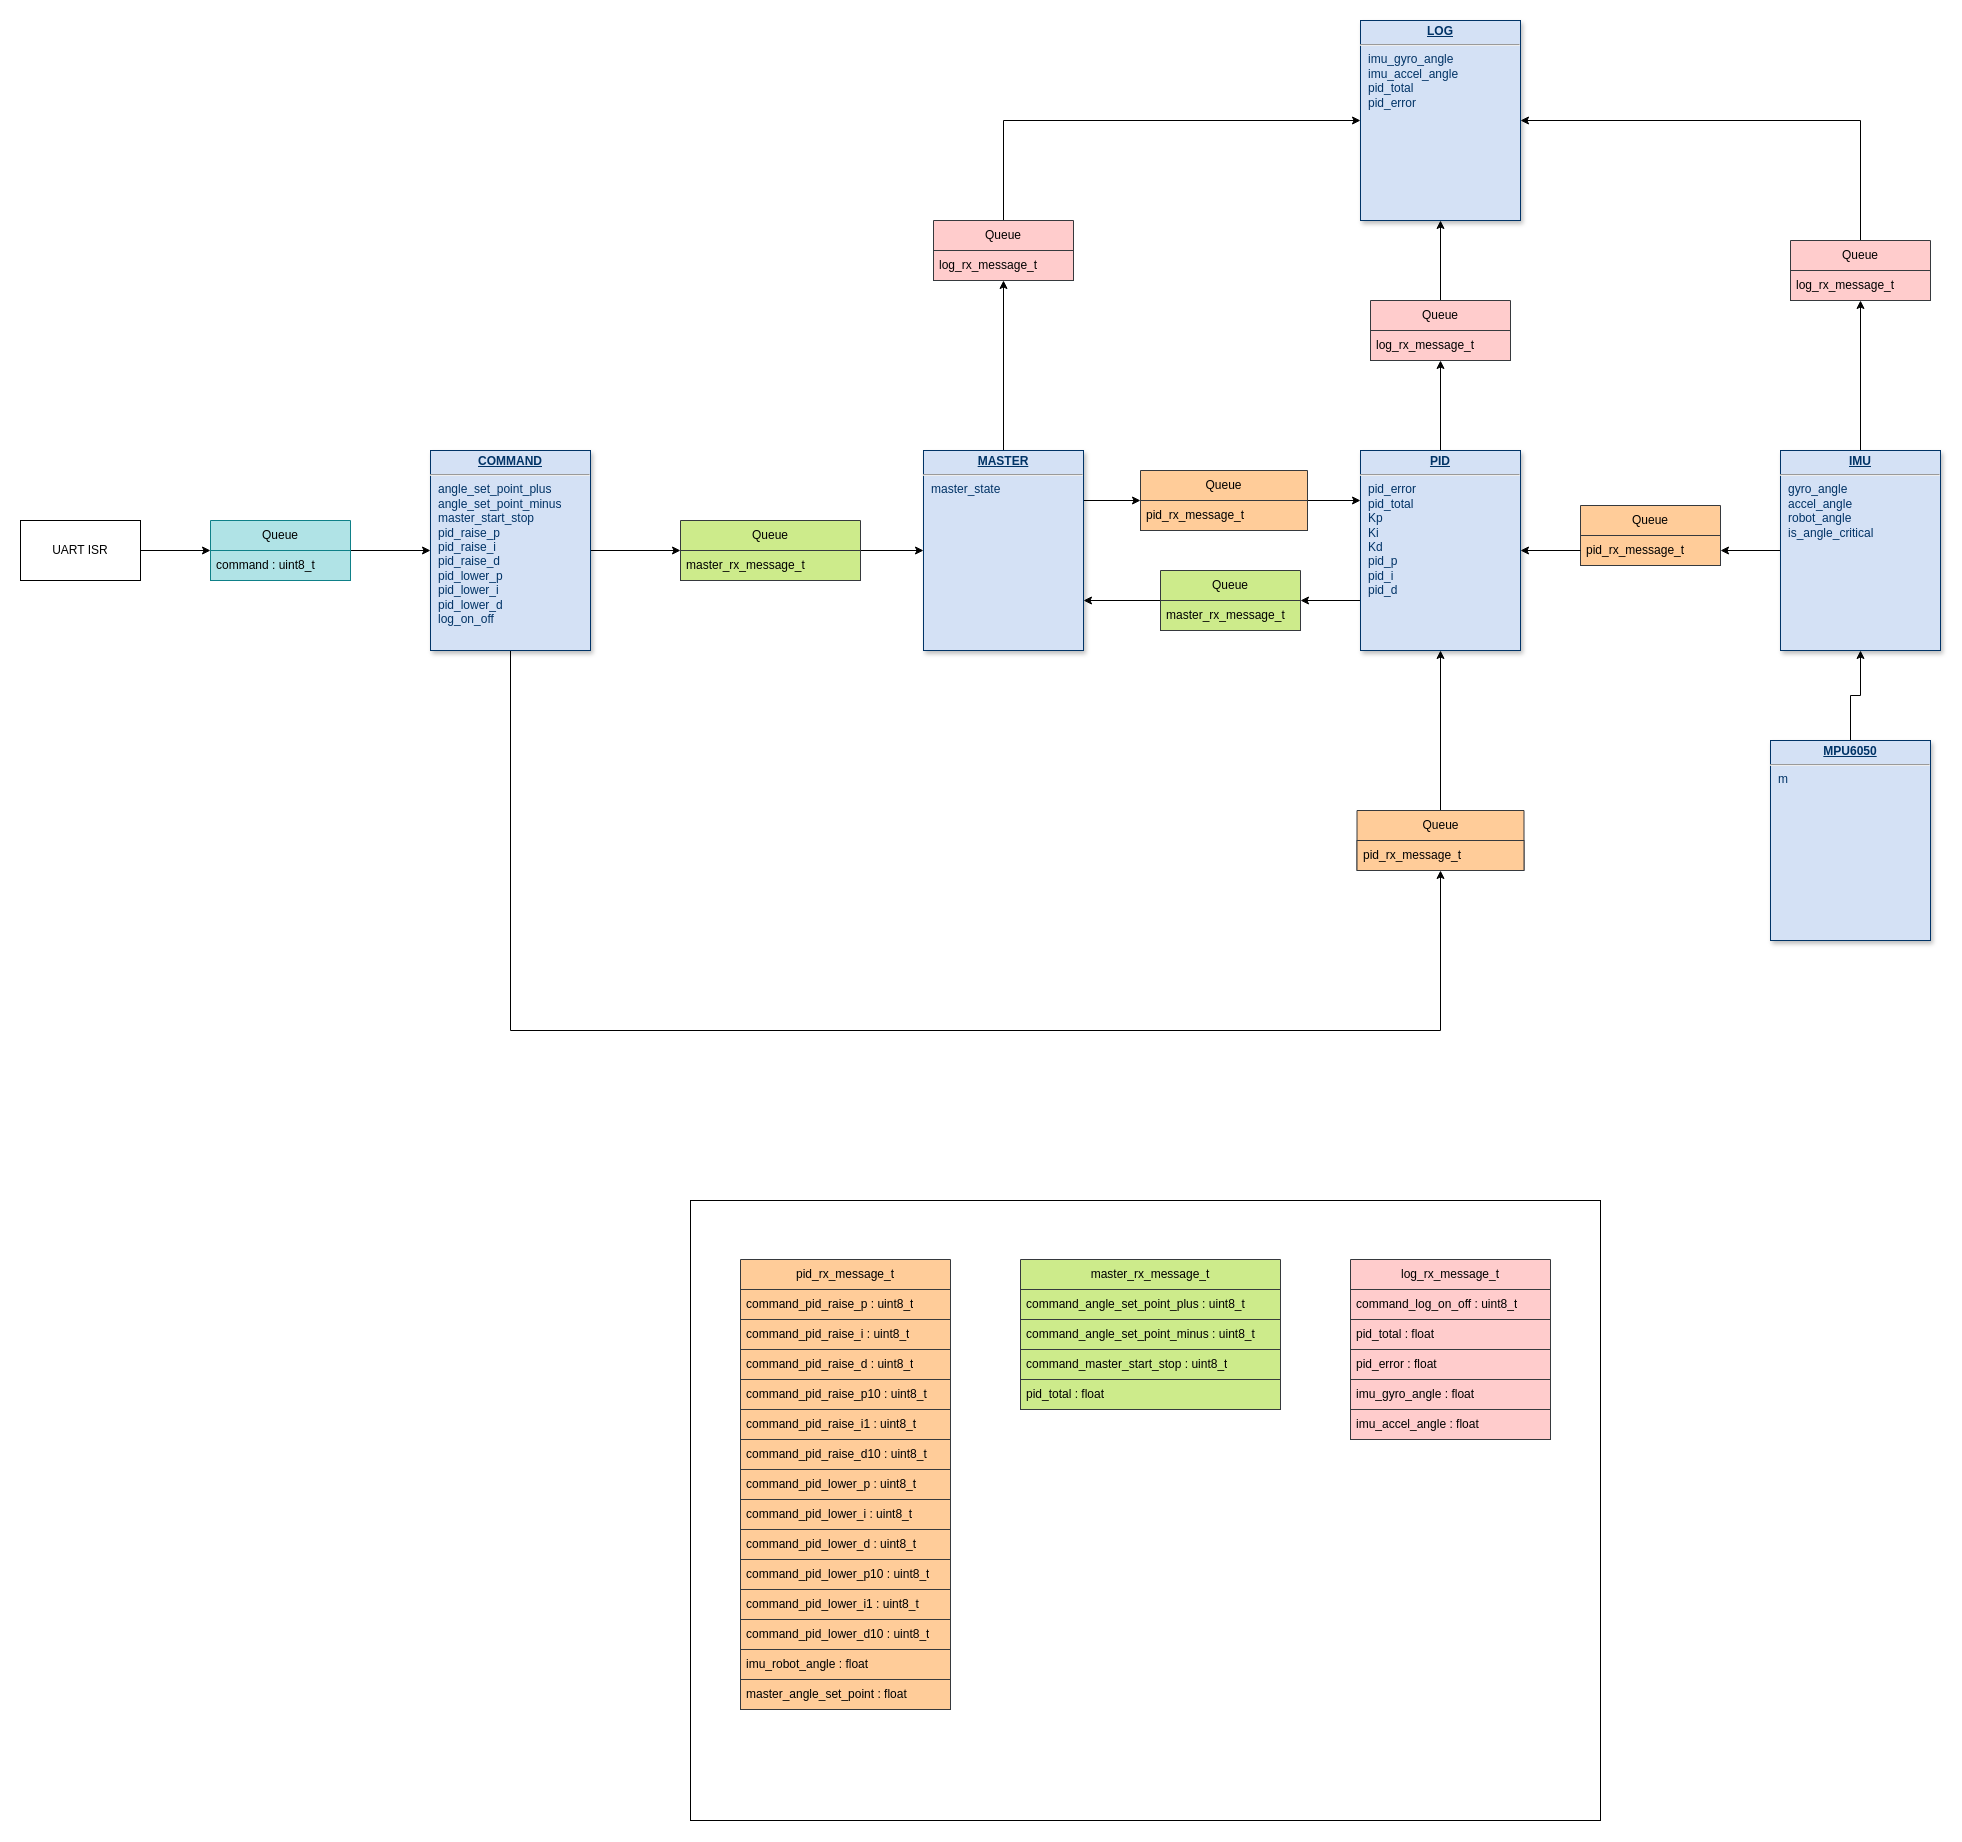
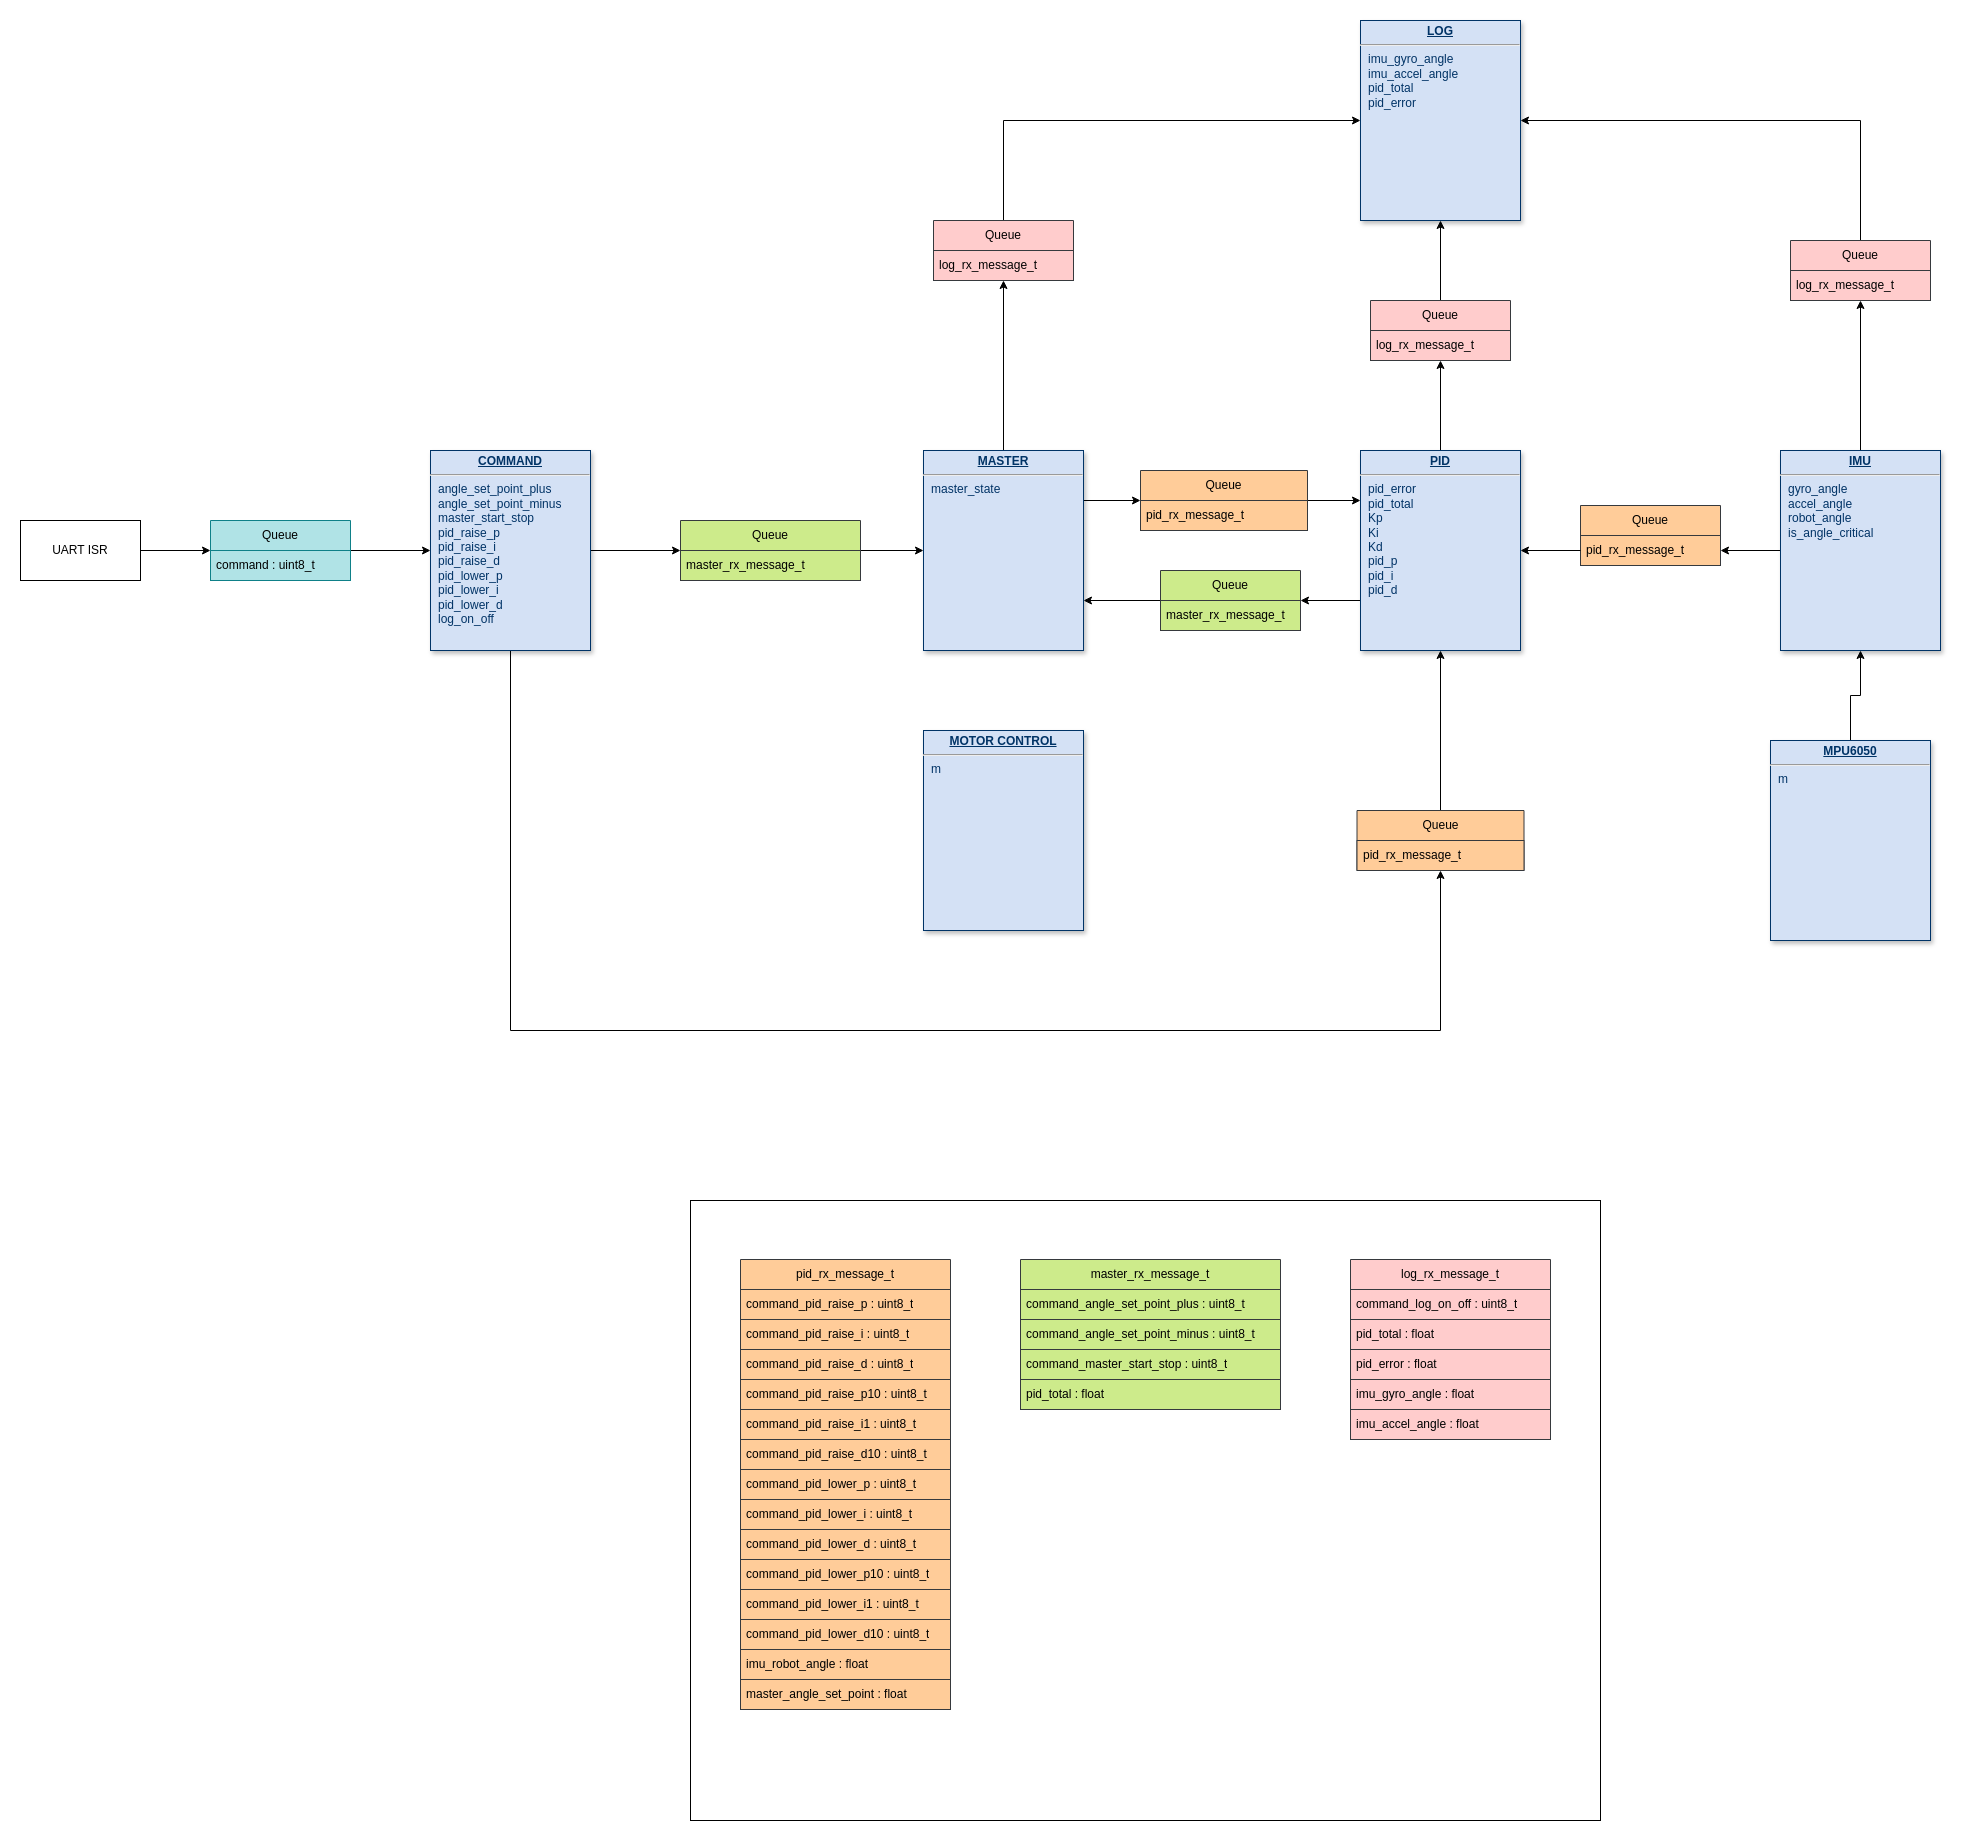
none -> (1004, 831)
